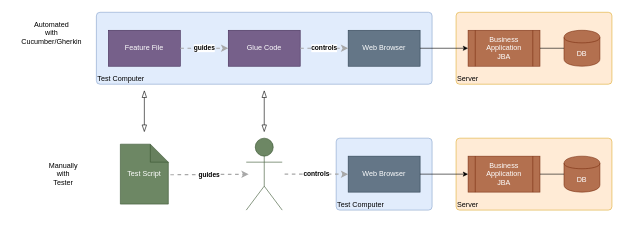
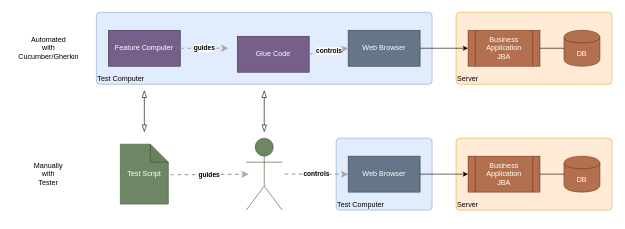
(51, 33) -> (48, 48)
(144, 48) -> (144, 48)
(264, 48) -> (273, 54)
(63, 174) -> (48, 174)
